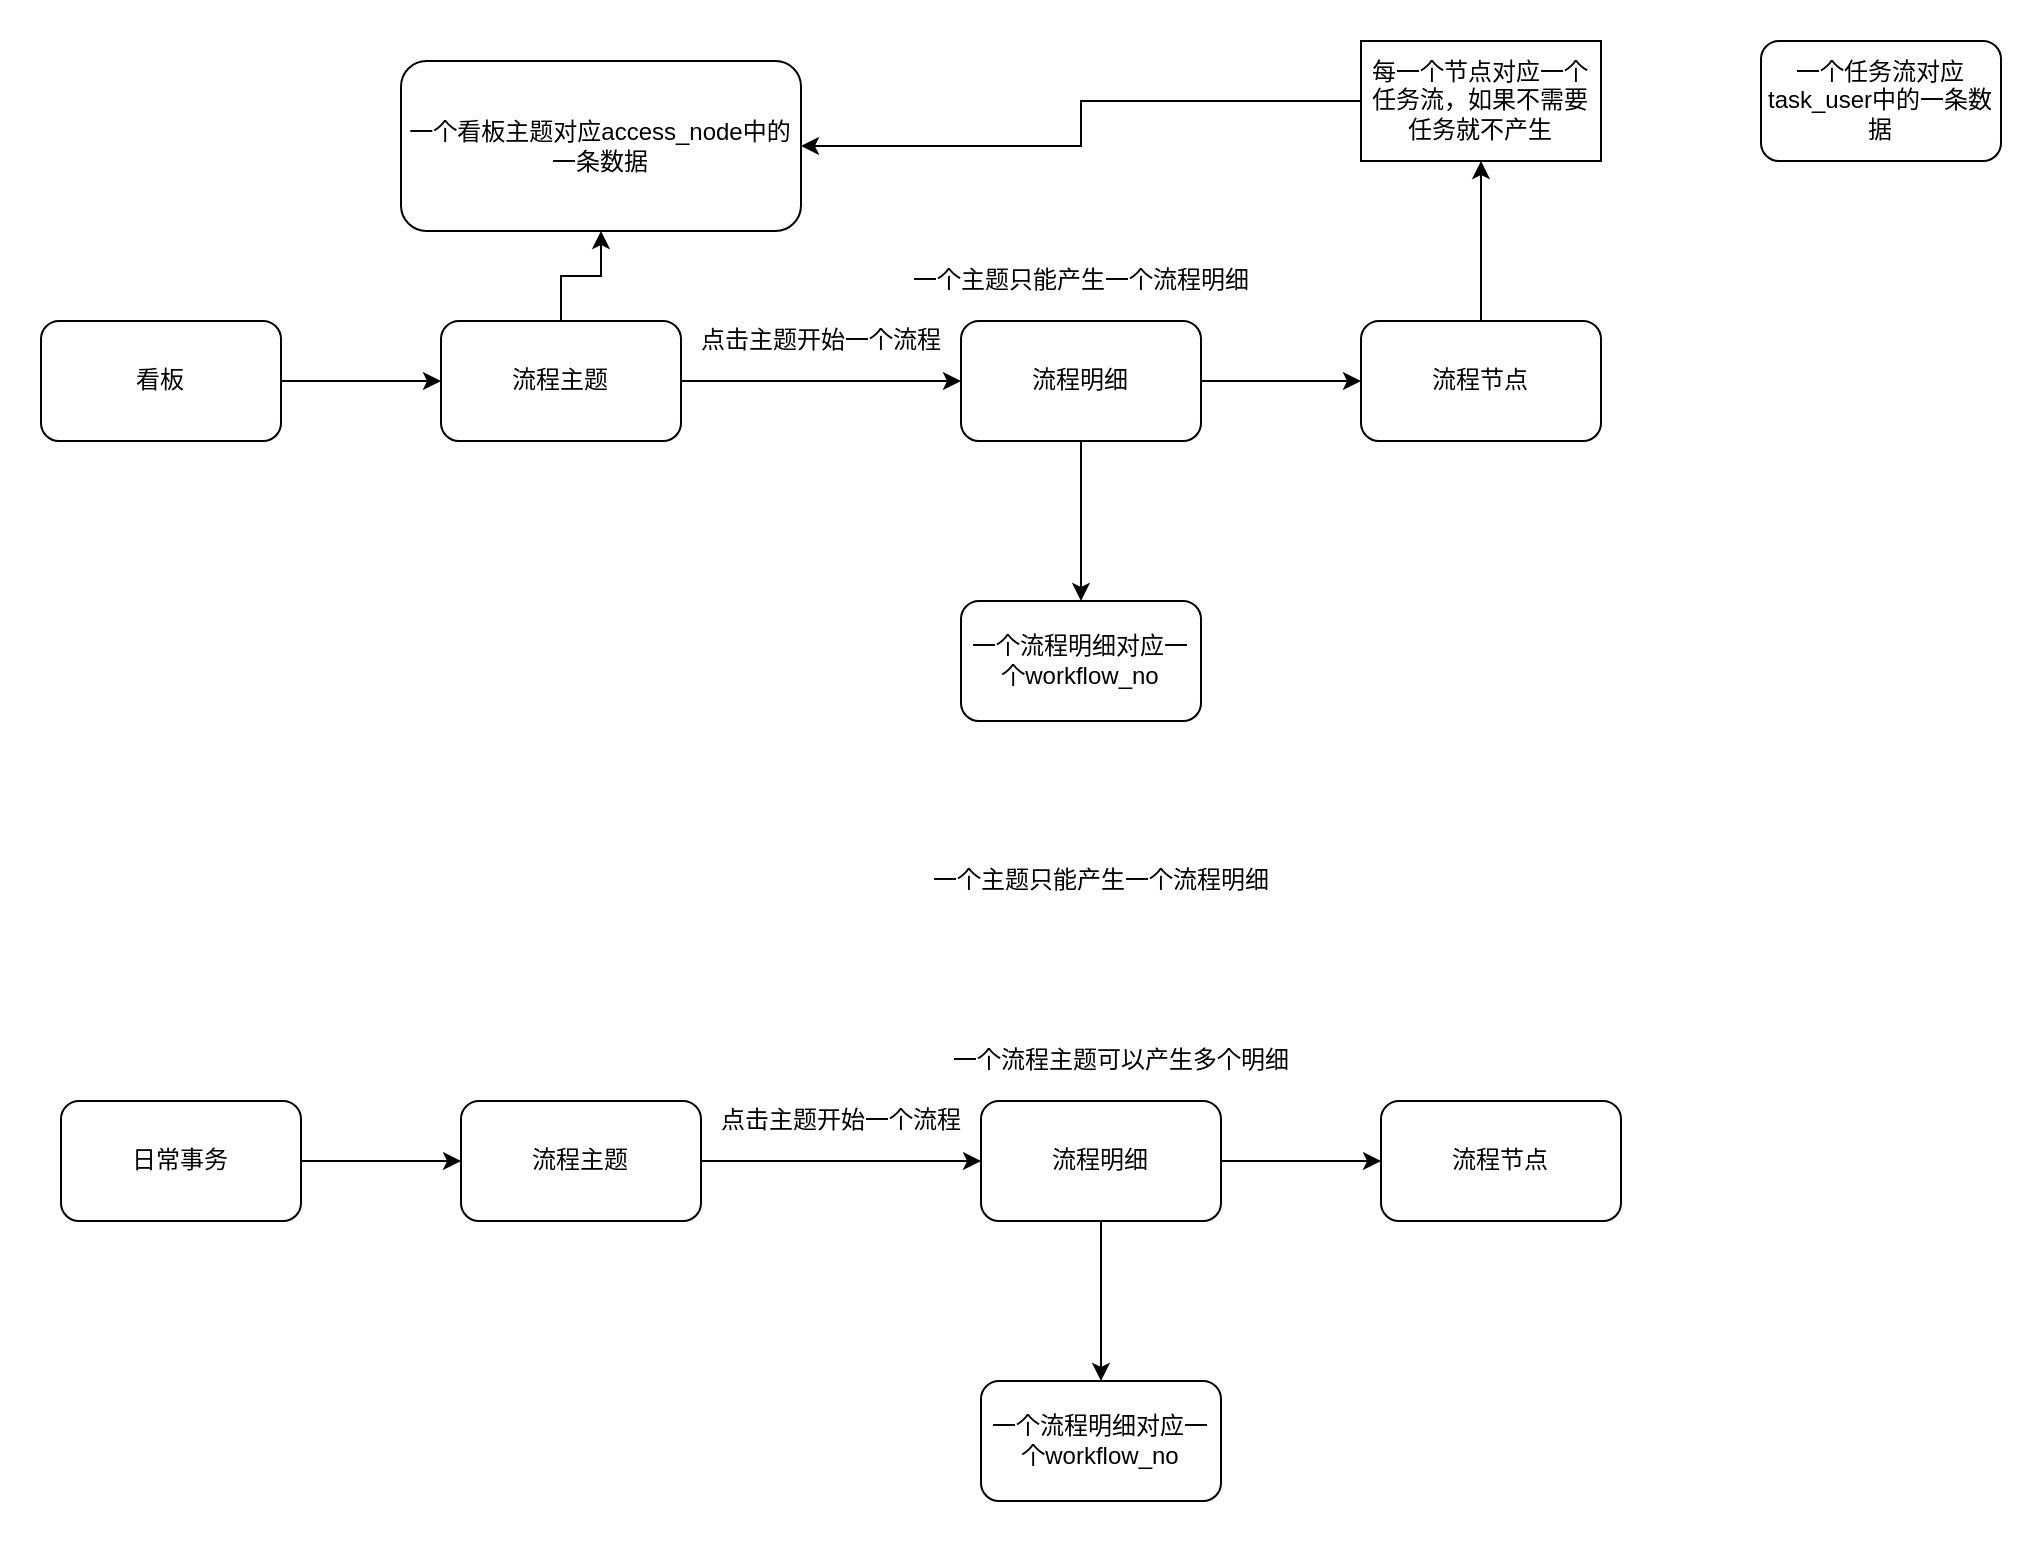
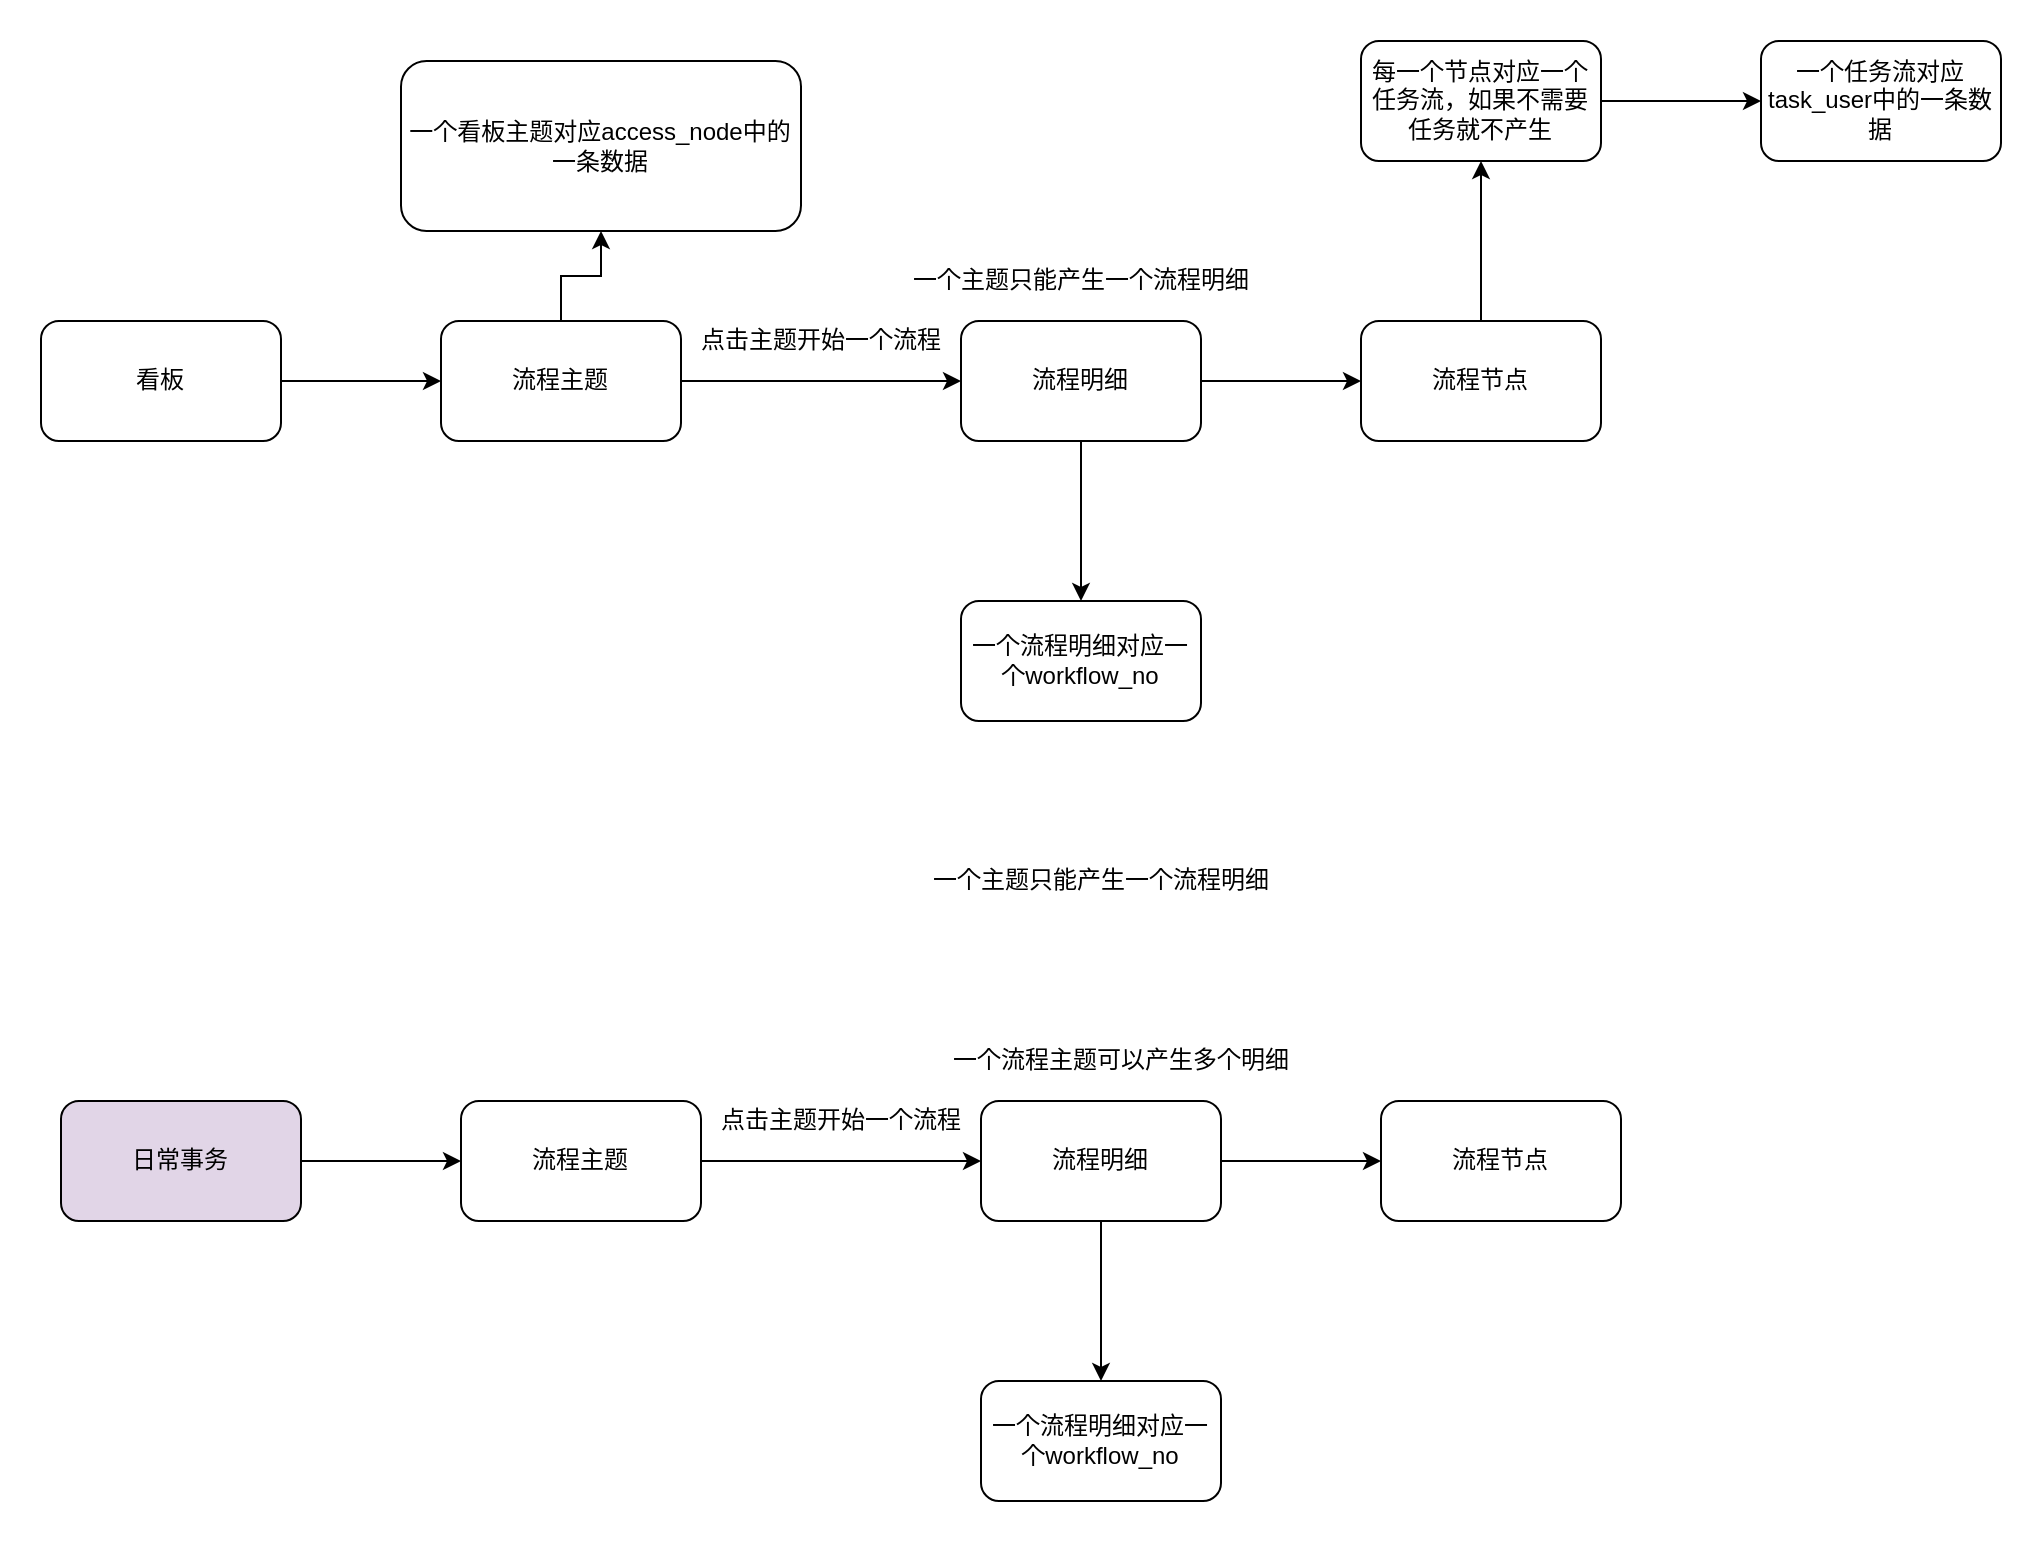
(1481, 101) -> (1481, 101)
(1081, 117) -> (1674, 101)
(181, 1161) -> (181, 1161)
